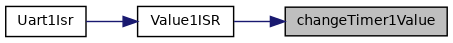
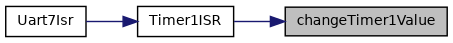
(46, 22) -> (46, 22)
(186, 22) -> (186, 22)
